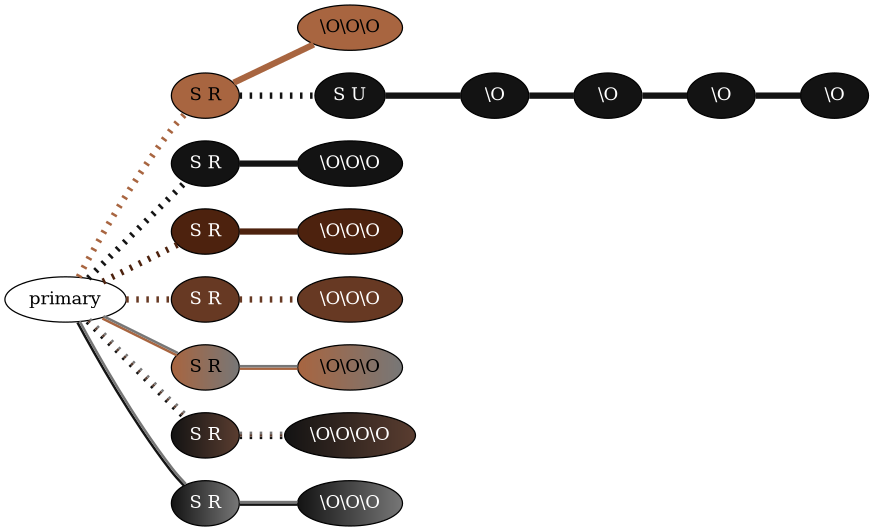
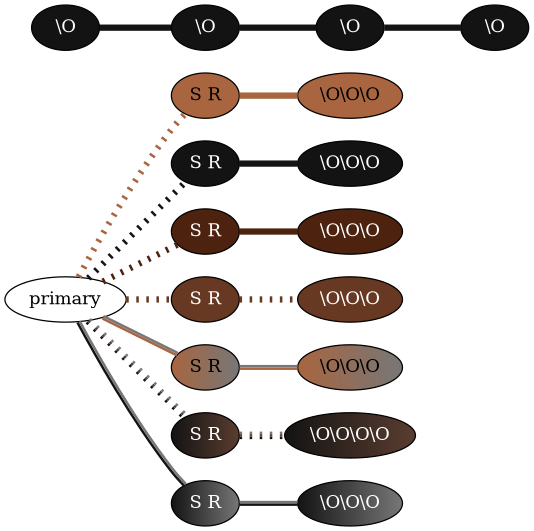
(350, 96) -> none
